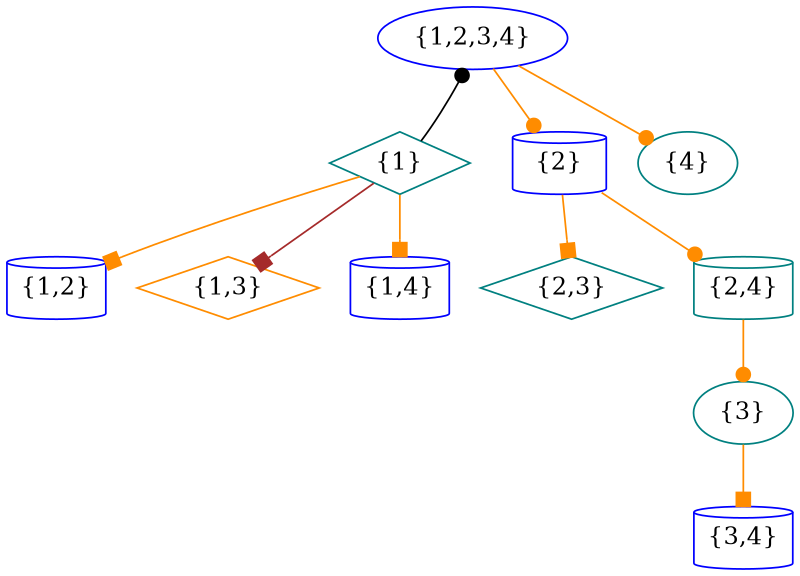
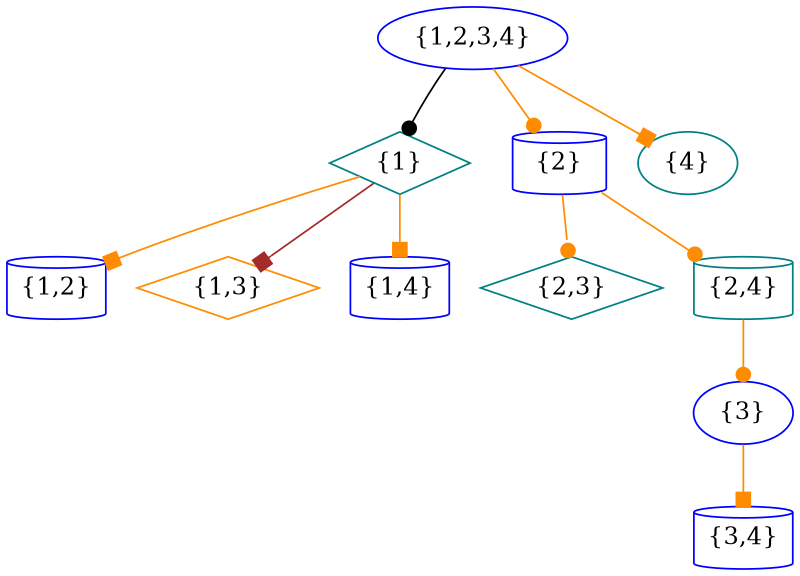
(579, 100) -> (579, 100)
(441, 112) -> (428, 95)
(565, 217) -> (565, 217)
(743, 413) -> (743, 413)
